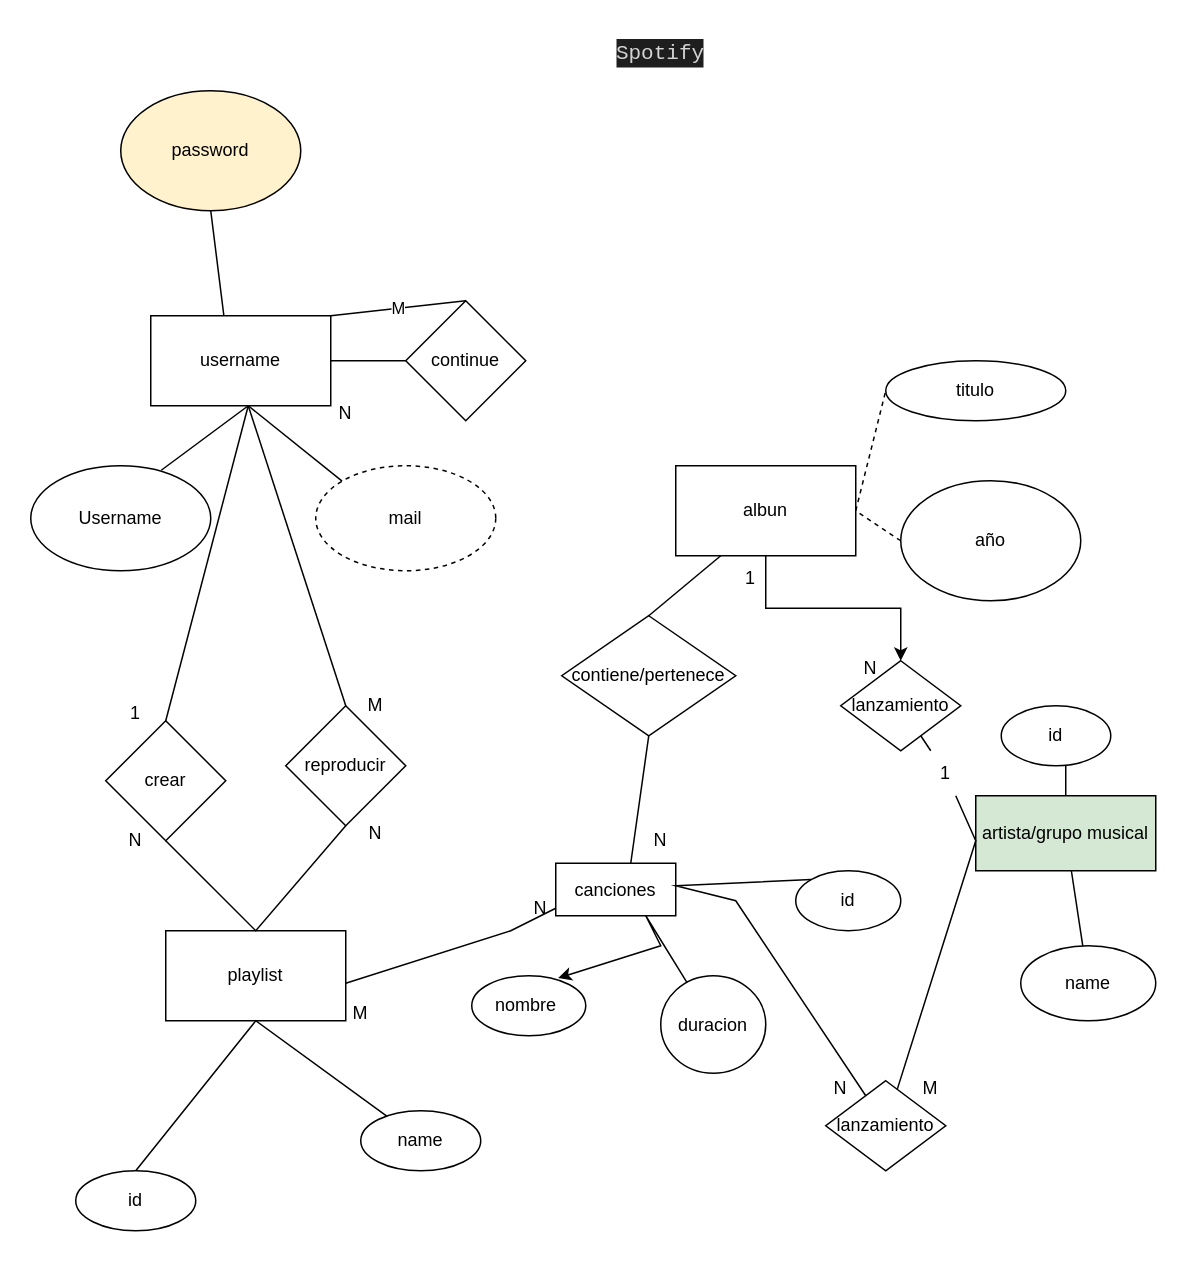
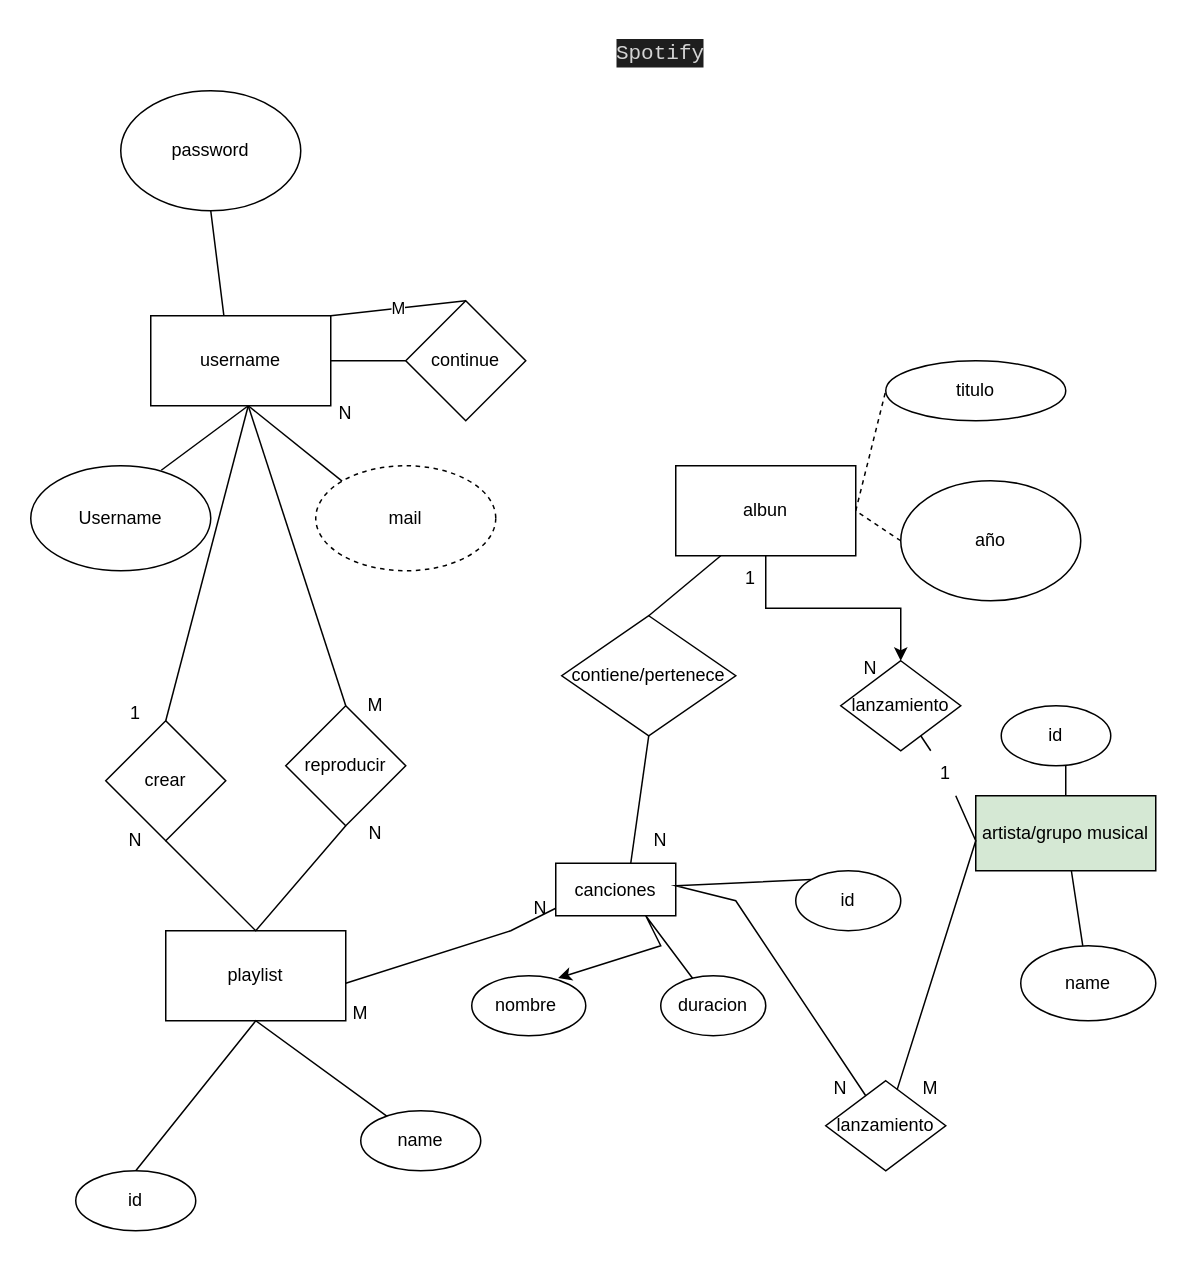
(211, 151) -> (211, 151)
(713, 1025) -> (713, 1006)
